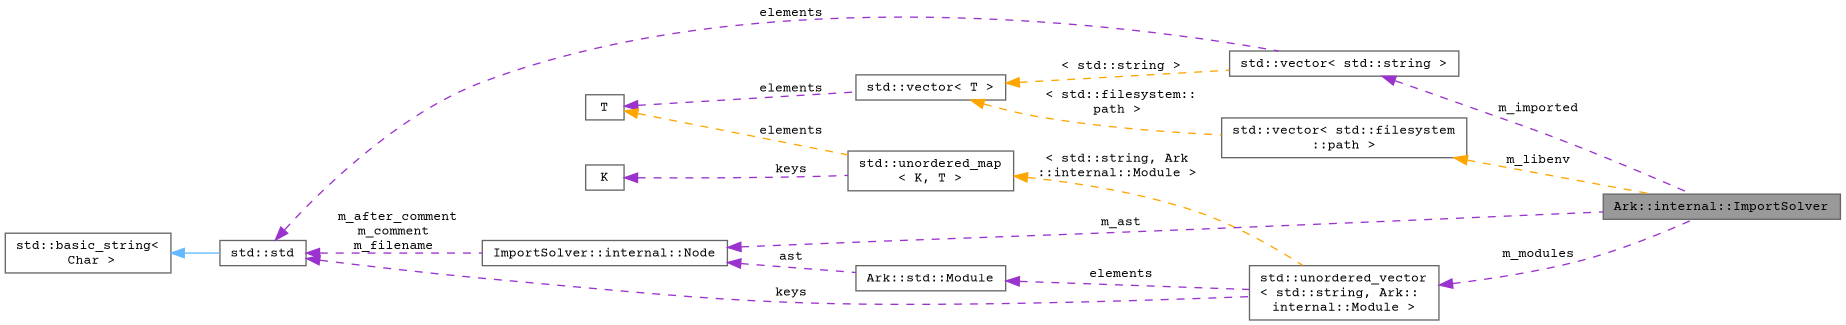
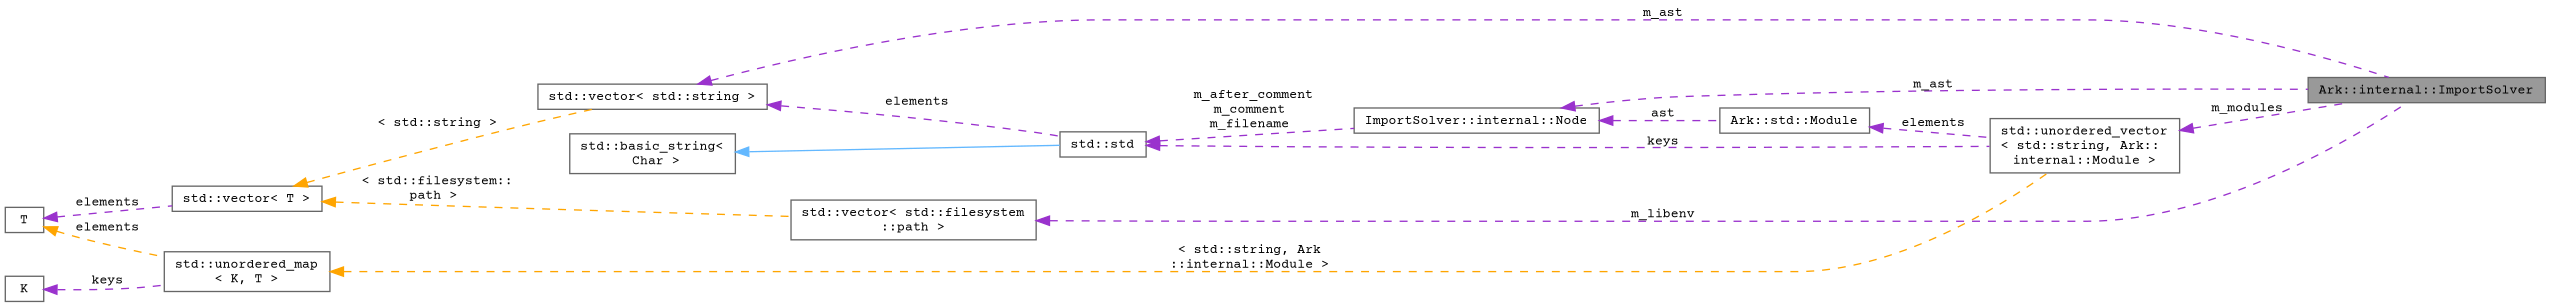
(754, 25) -> (921, 119)
(1535, 108) -> (1660, 13)
(1560, 177) -> (1741, 221)
